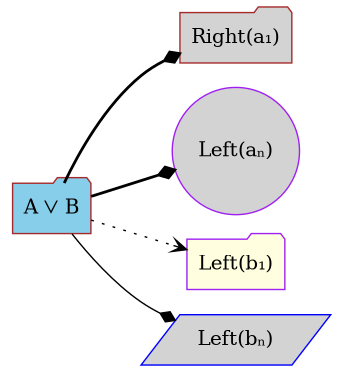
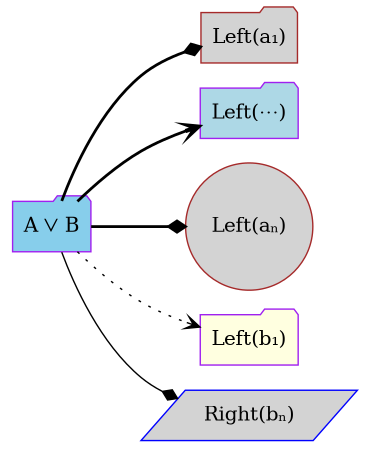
(236, 38) -> (249, 38)
none -> (249, 113)
(236, 151) -> (249, 227)
(52, 208) -> (52, 227)
(236, 340) -> (249, 415)
